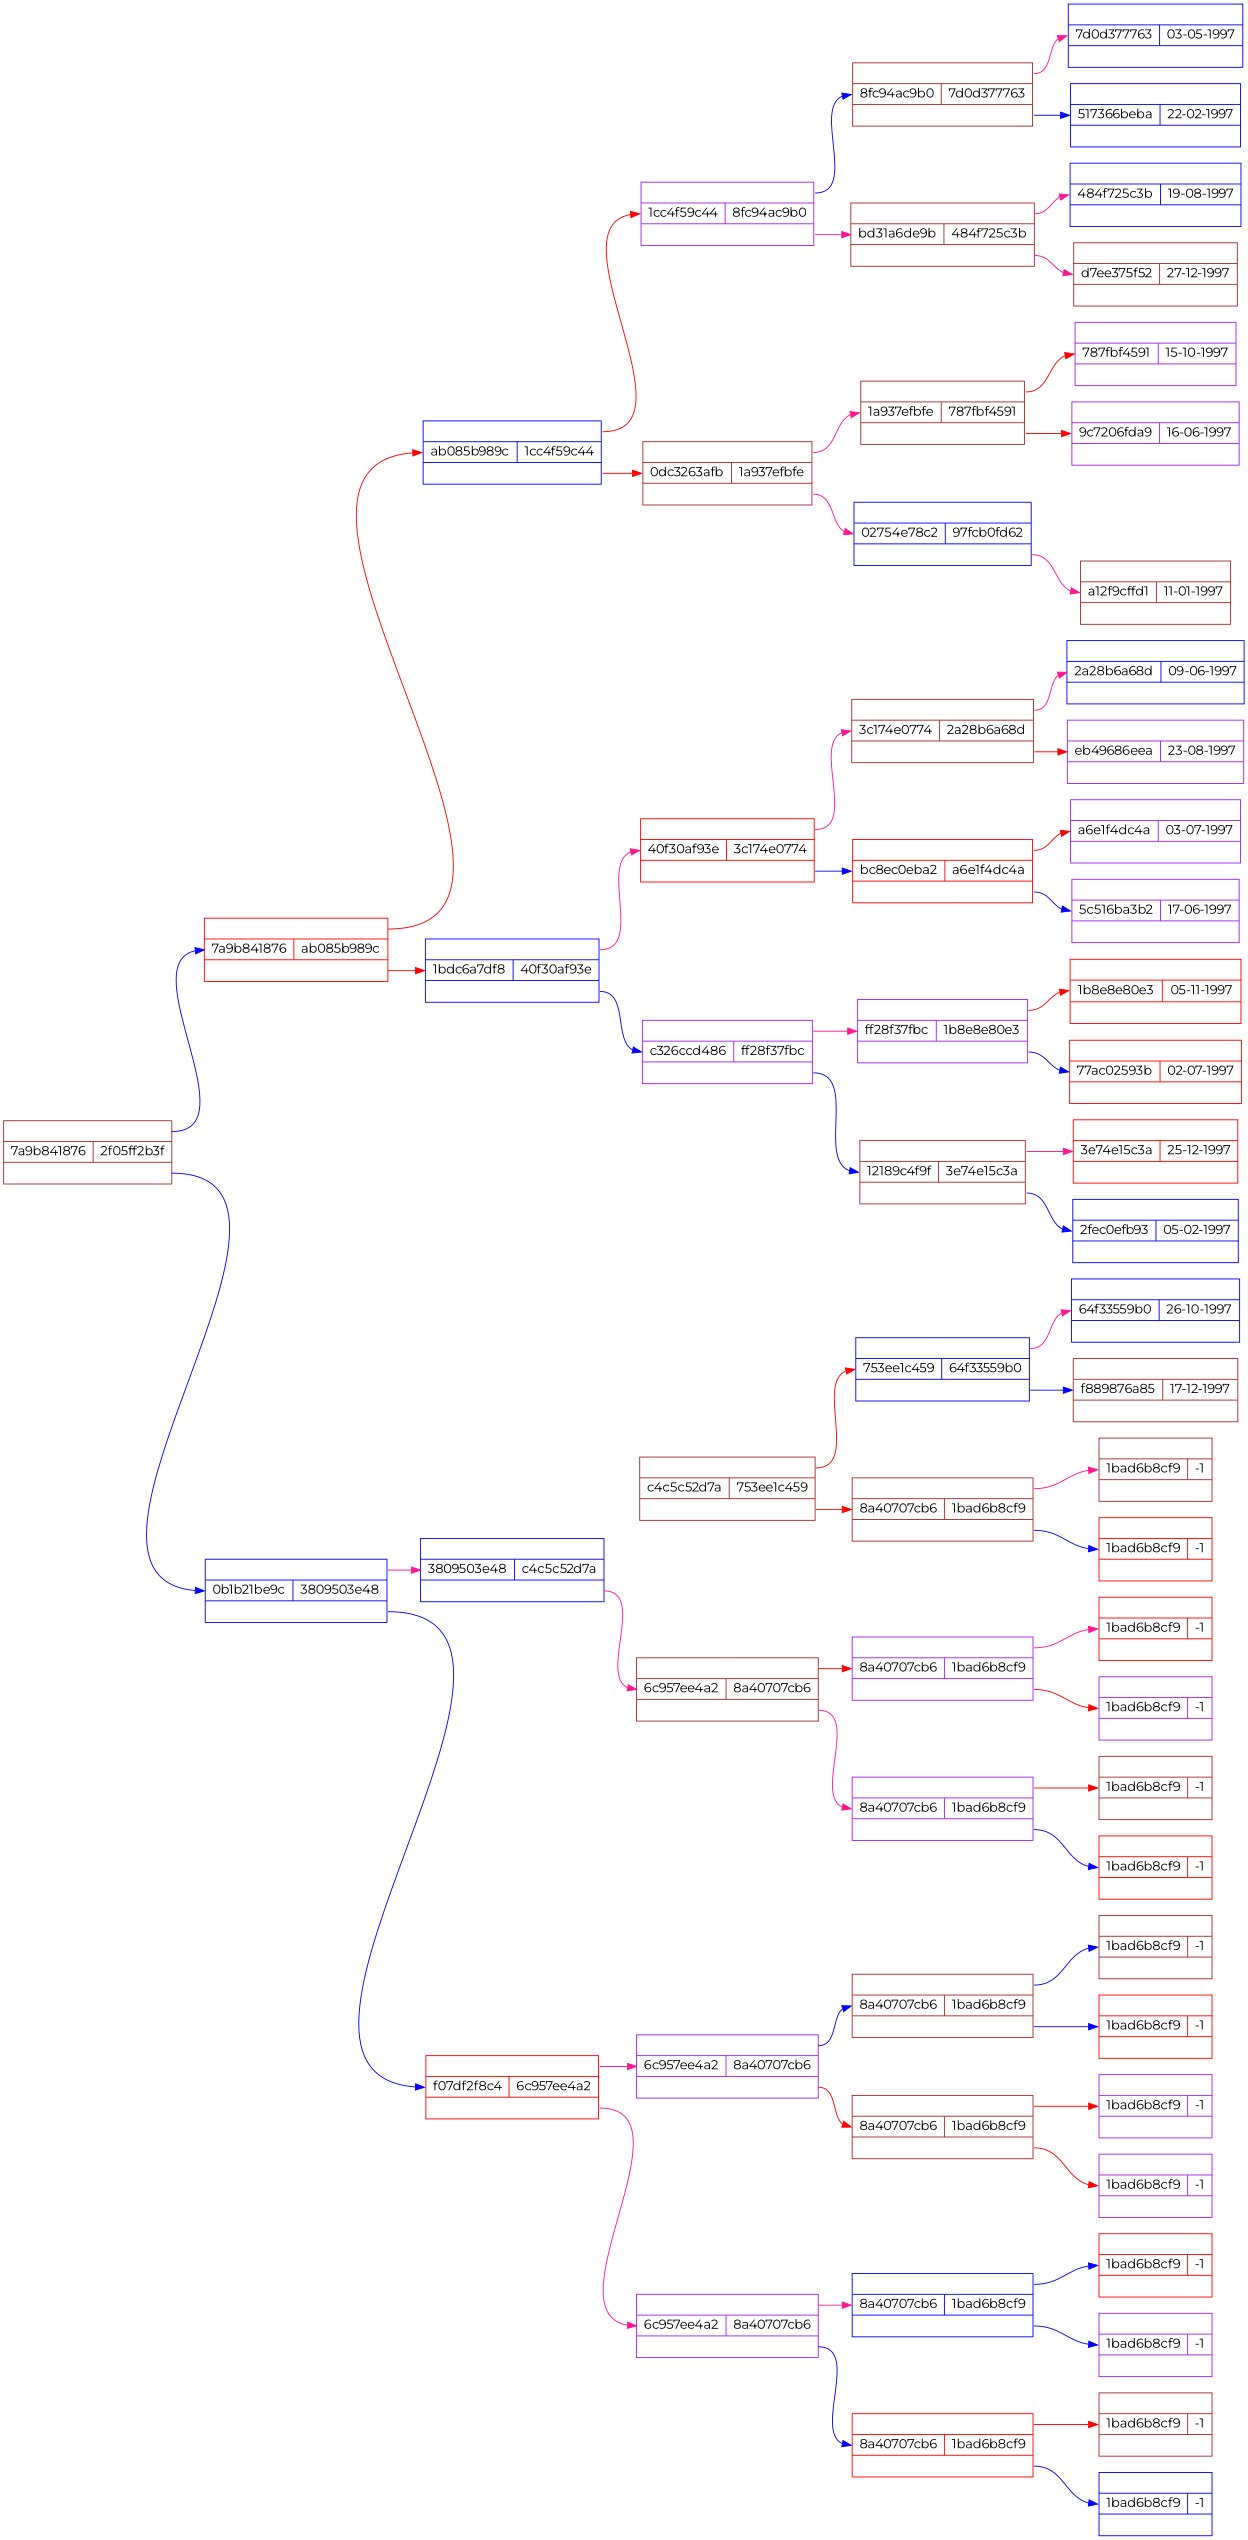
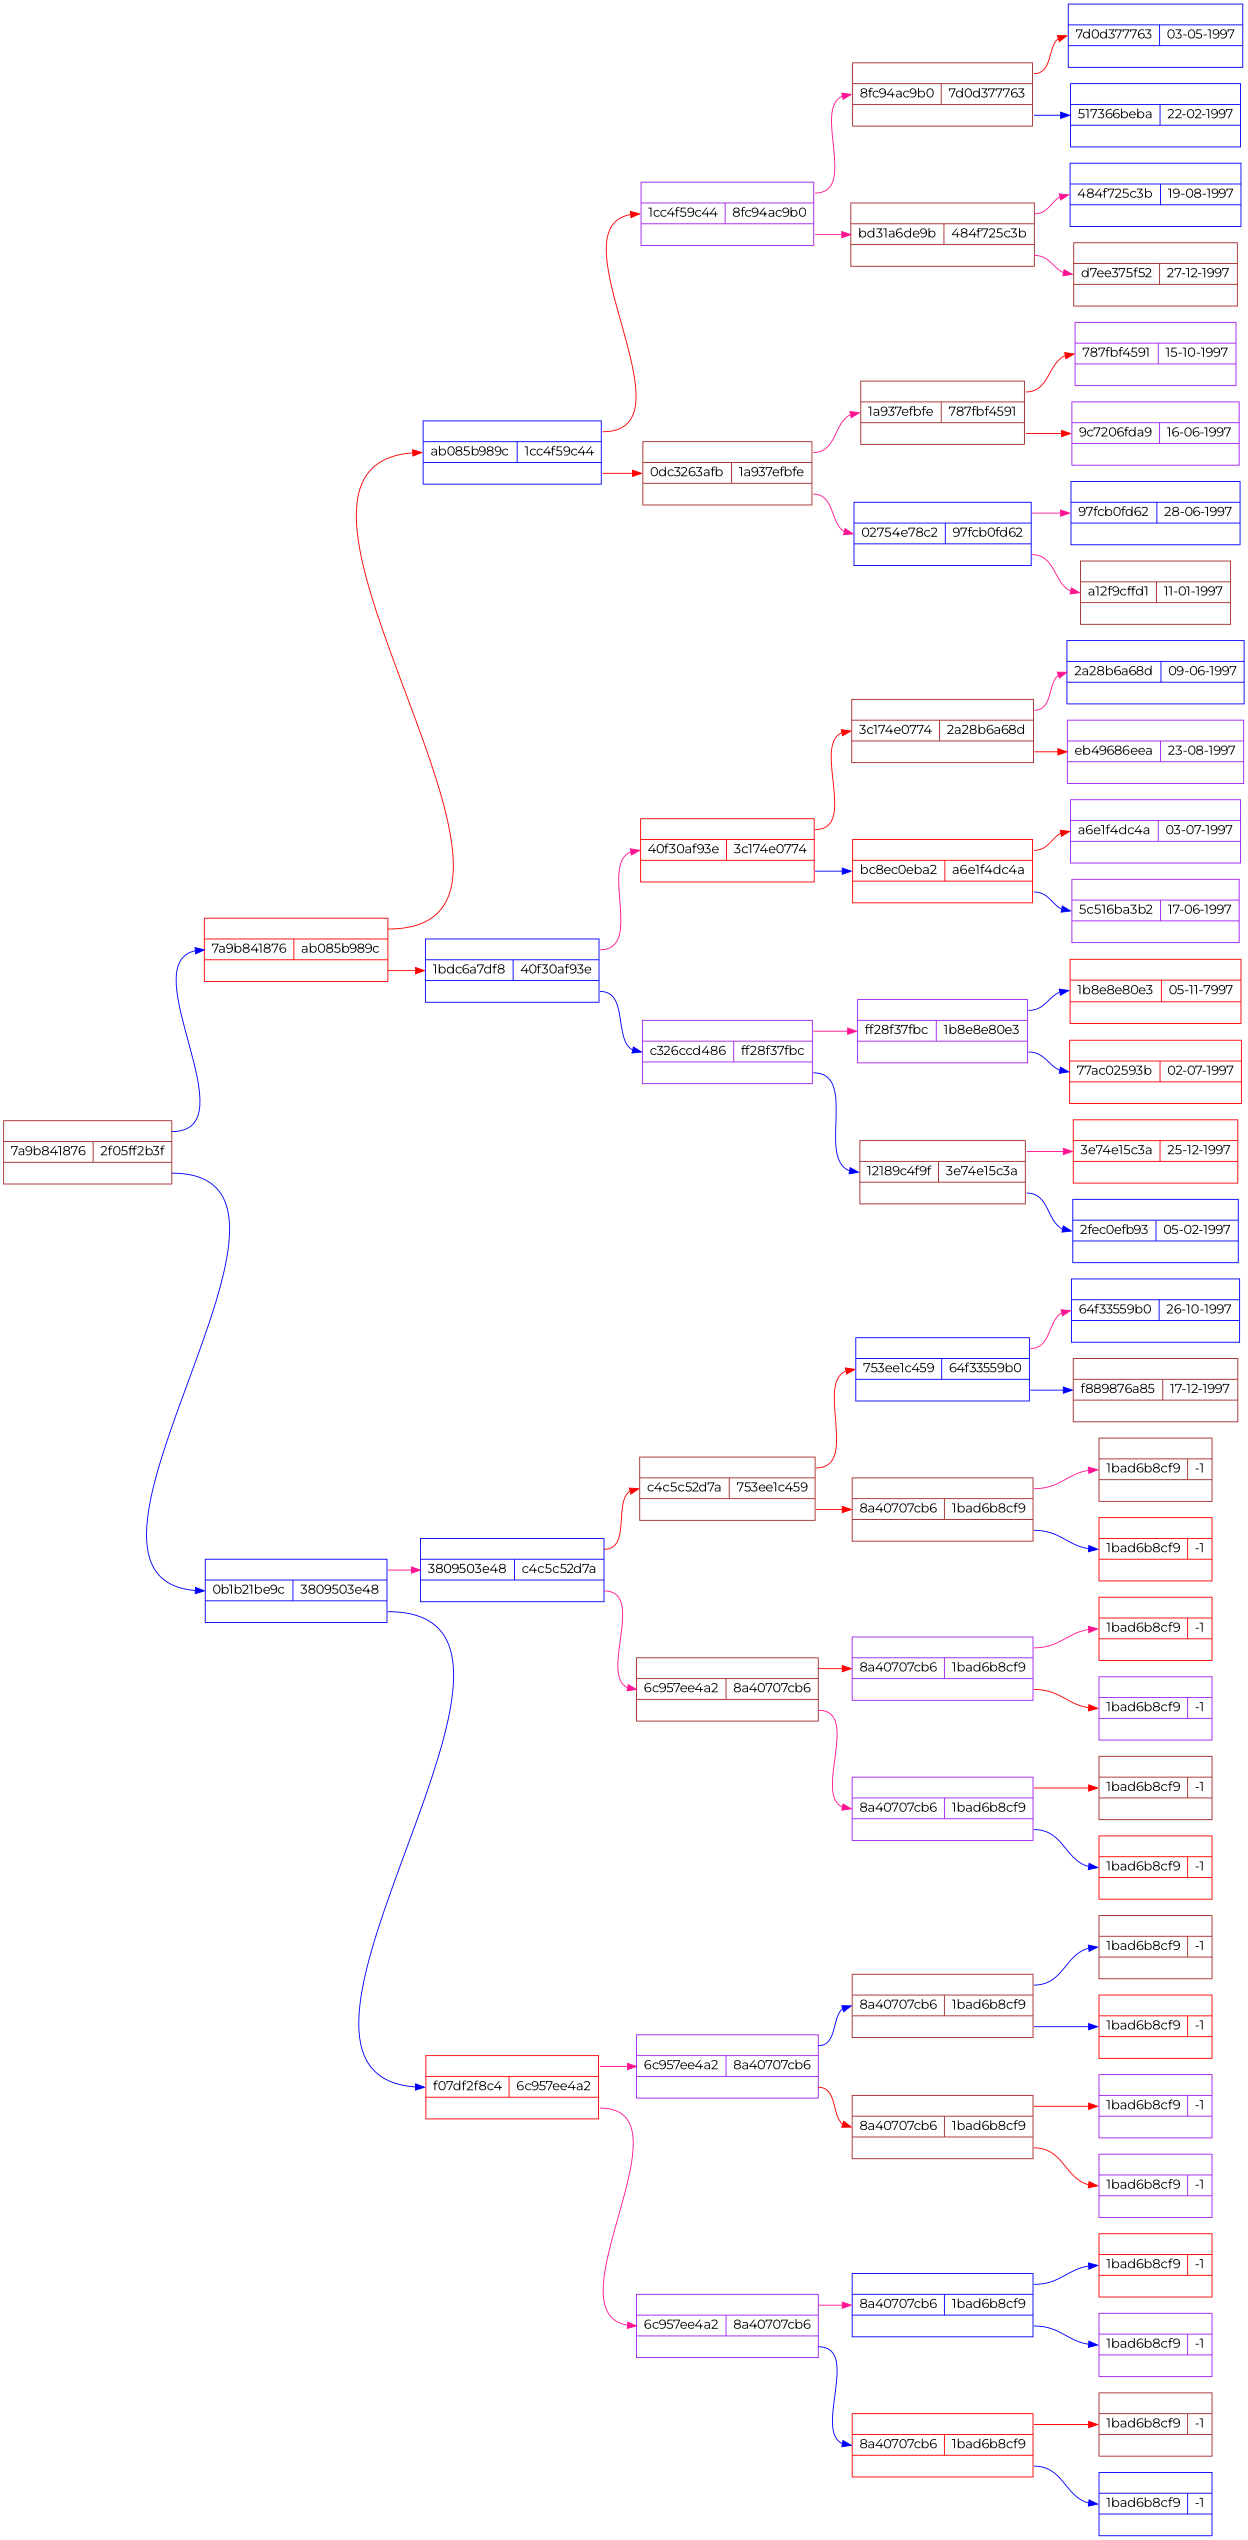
(1049, 59) -> (1049, 59)
(834, 148) -> (834, 148)
none -> (1156, 513)
(833, 785) -> (833, 785)
(1202, 991) -> (1201, 991)
(1045, 1004) -> (1045, 1004)
none -> (621, 1524)
